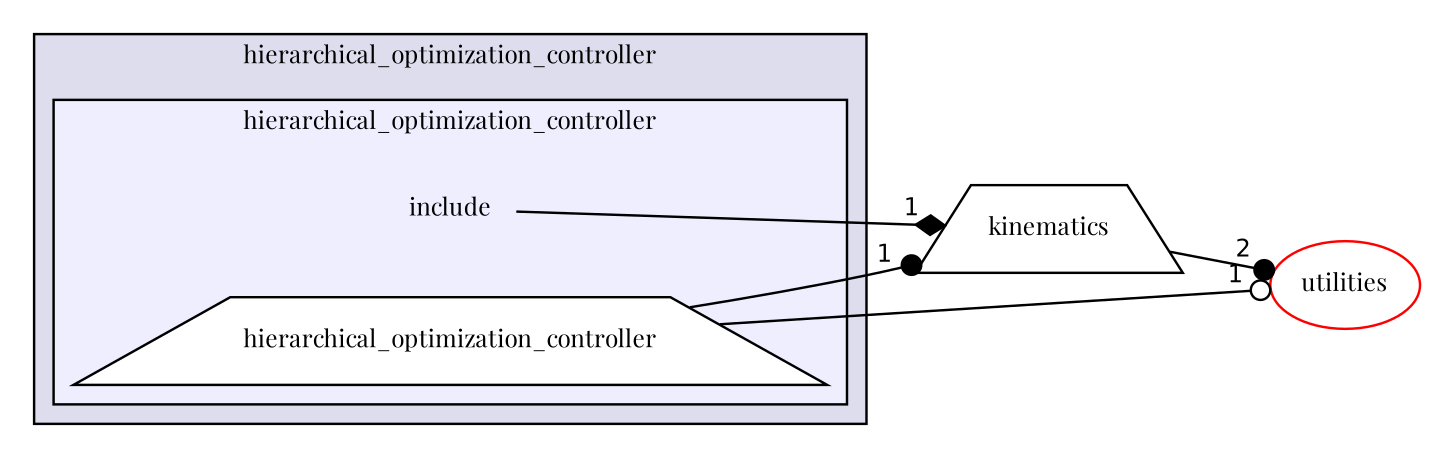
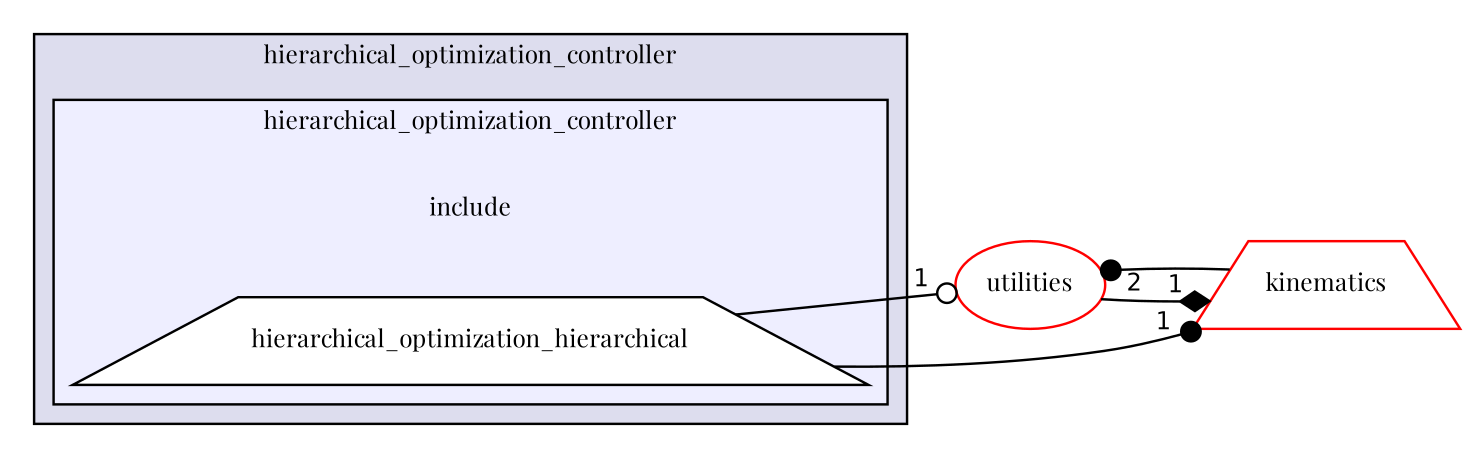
(716, 218) -> (1140, 301)
(1049, 229) -> (1326, 285)
(450, 341) -> (471, 341)
